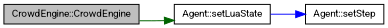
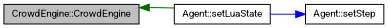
(152, 21) -> (162, 8)
